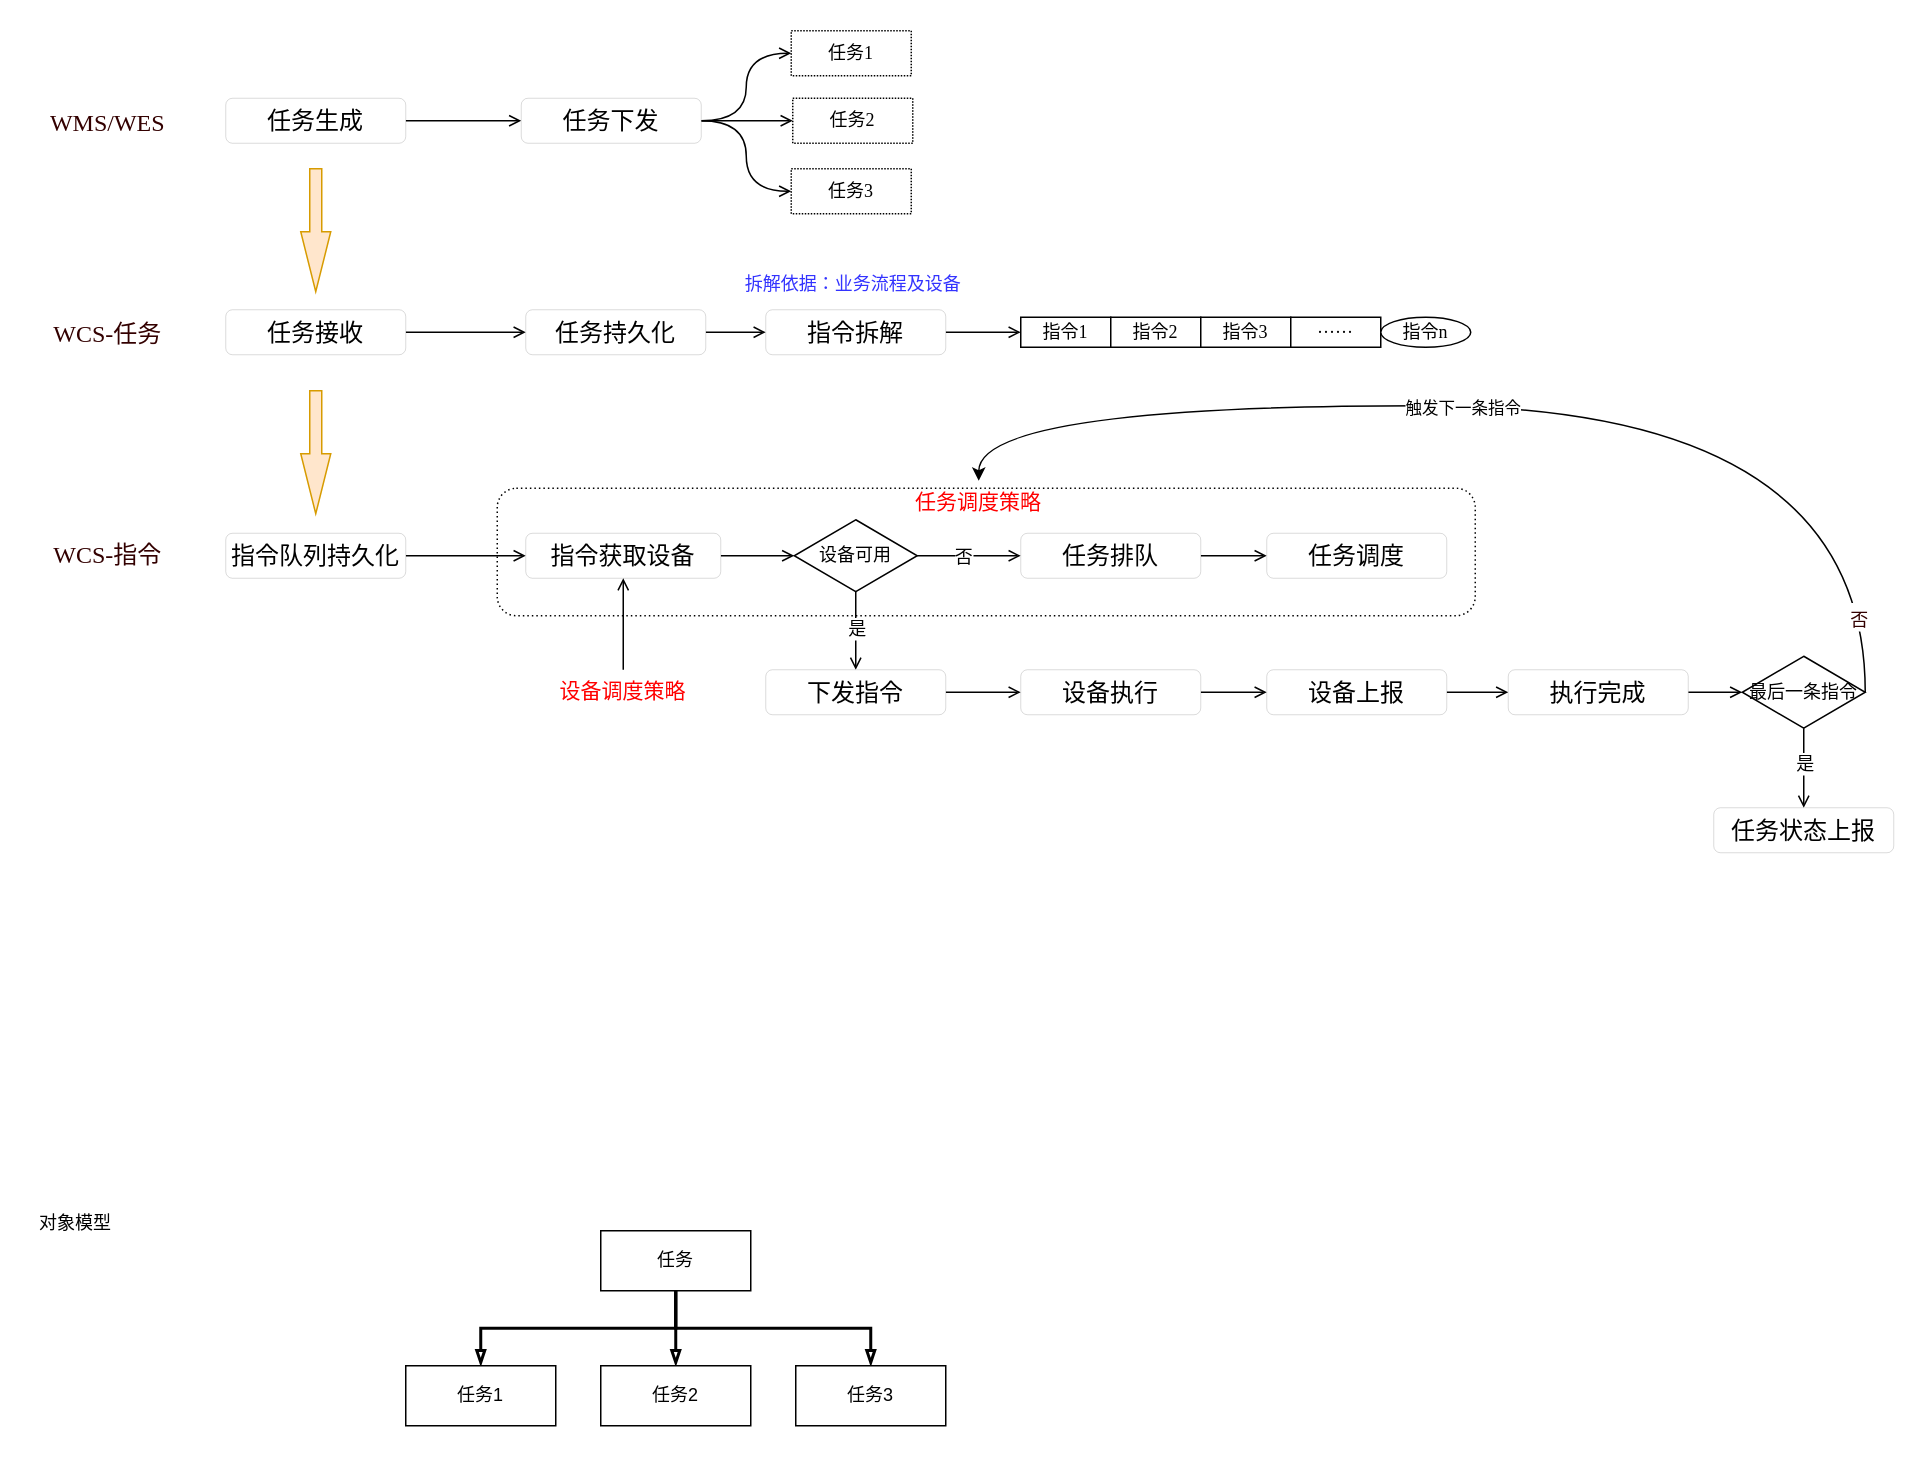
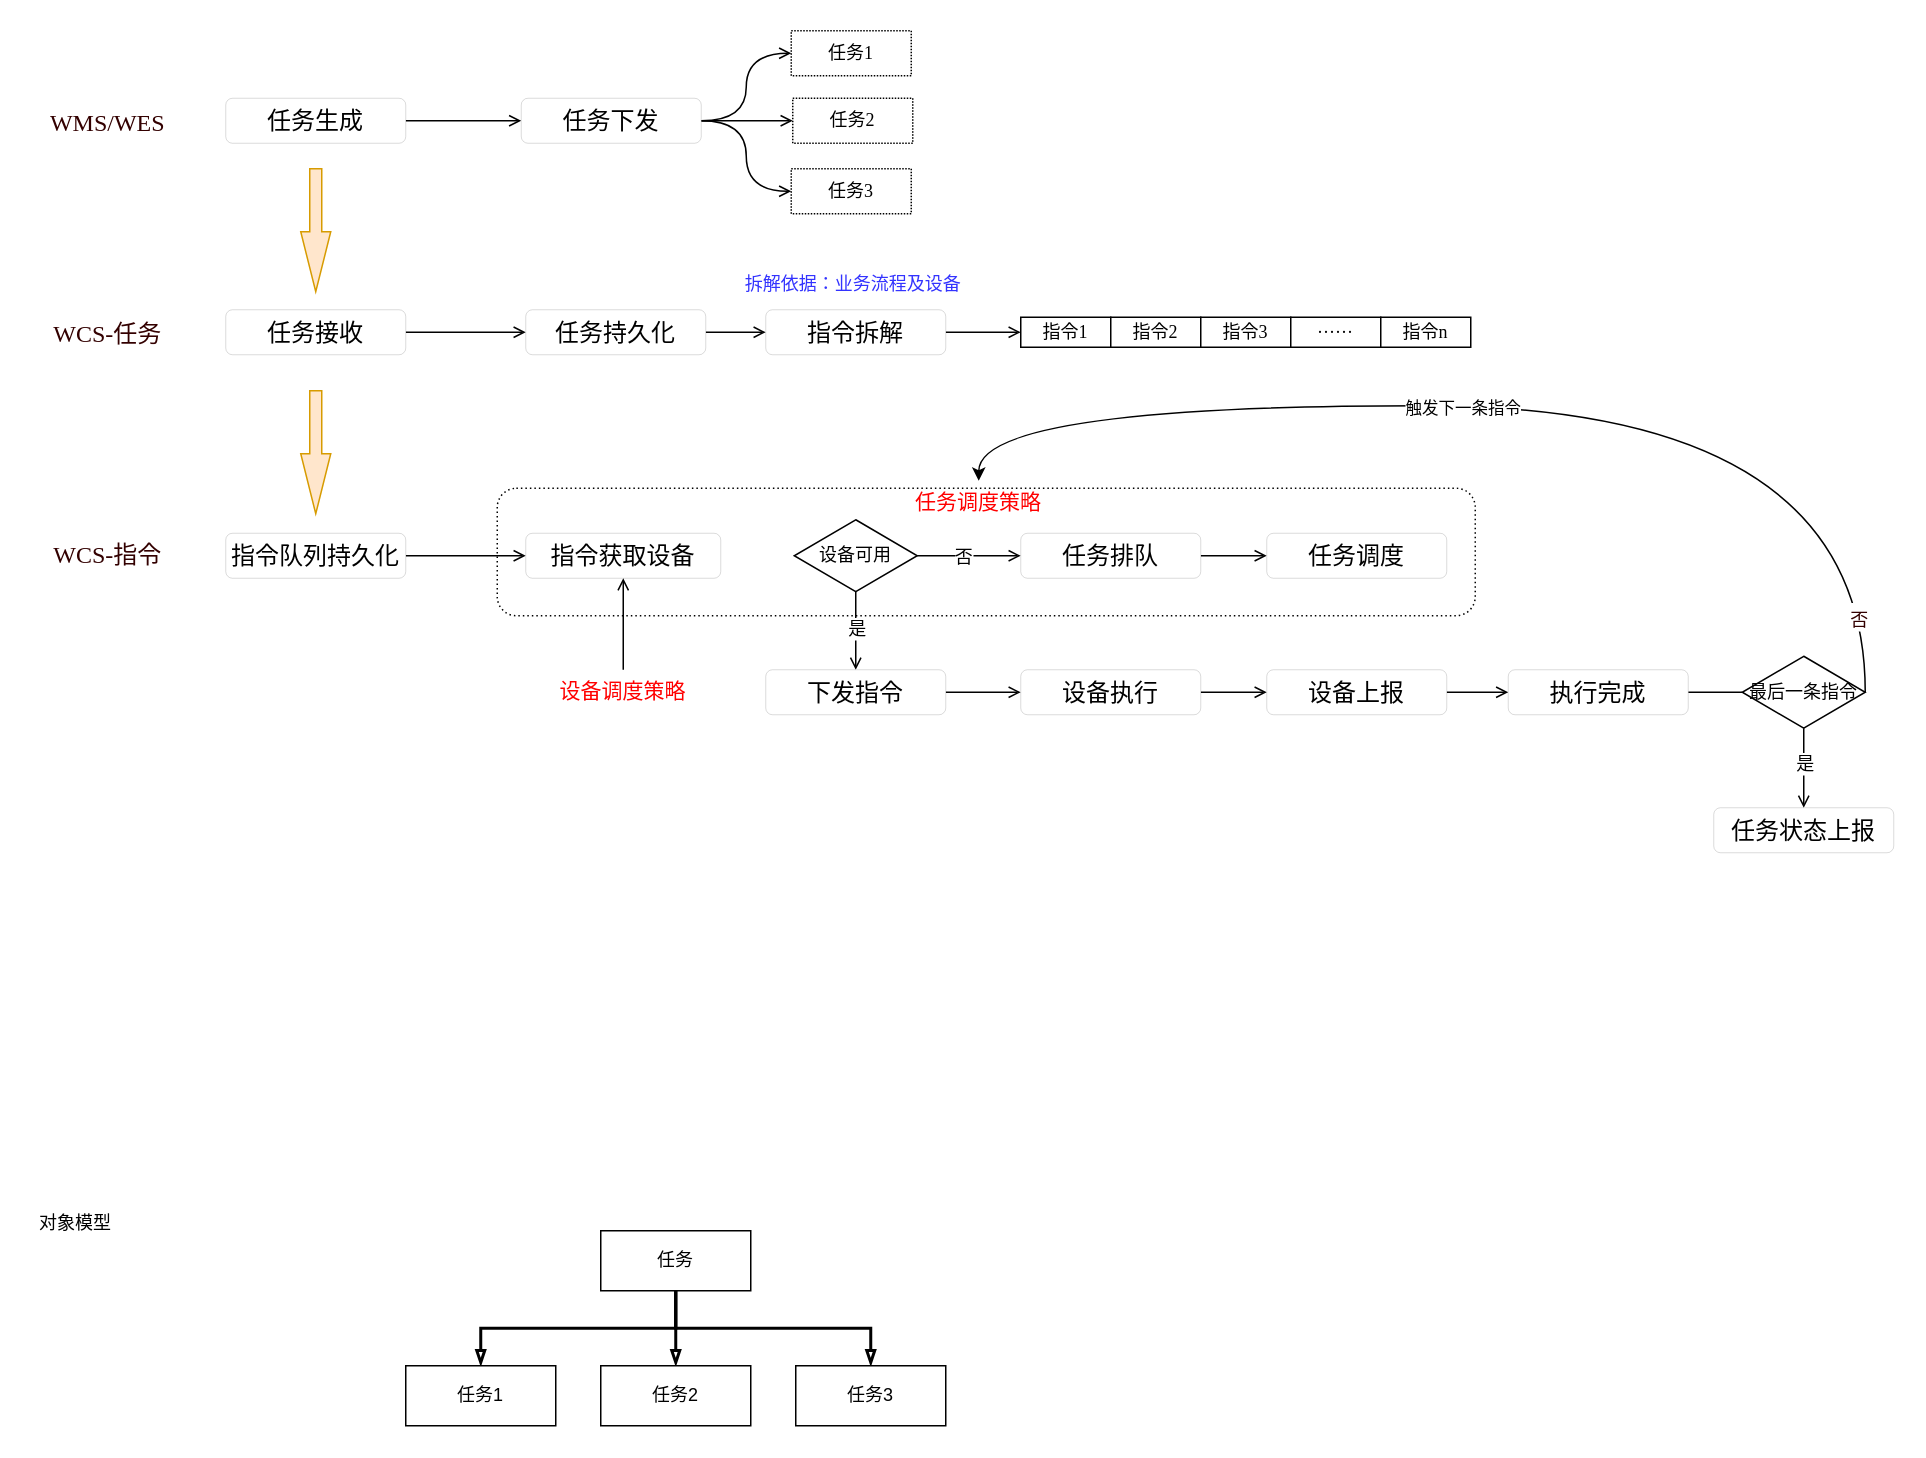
(1426, 332) -> (1426, 332)
(756, 556) -> none
(1735, 692) -> (1736, 692)
